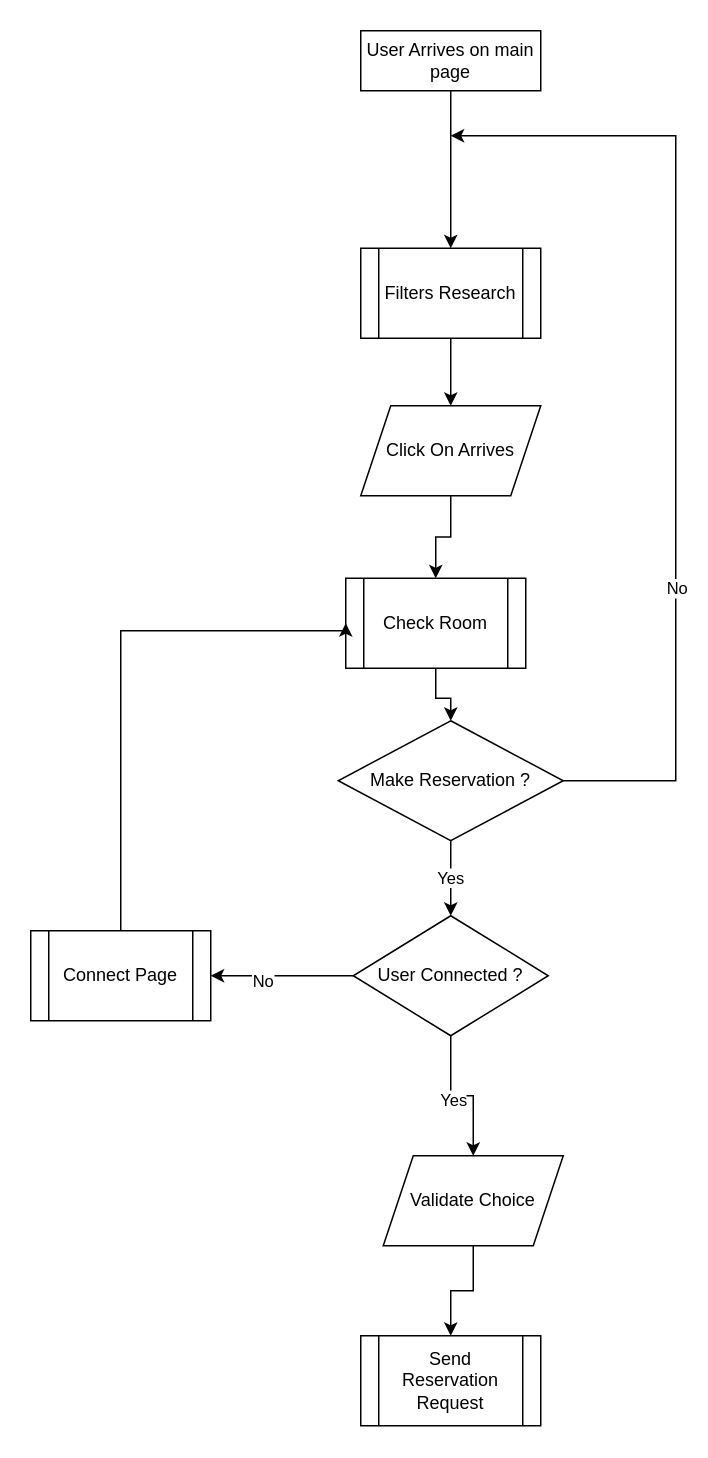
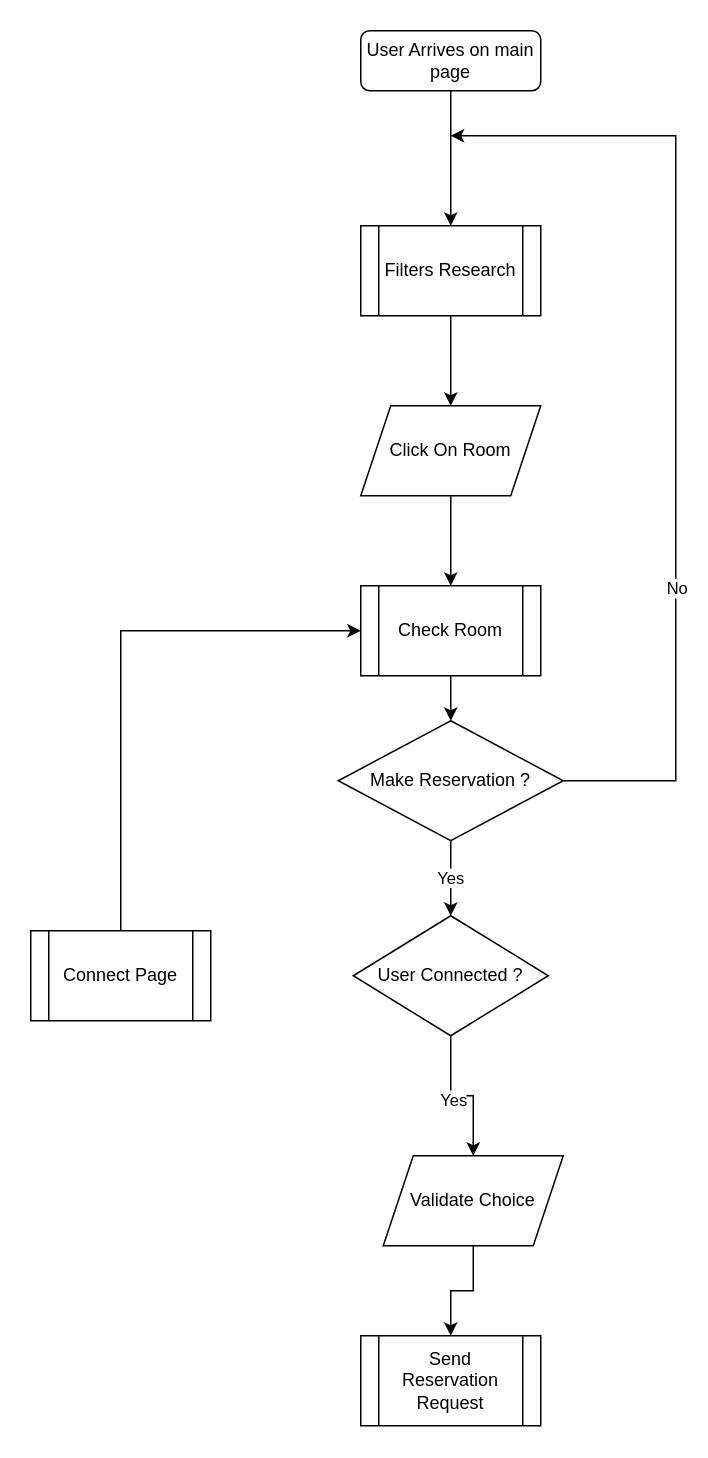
(451, 61) -> (451, 61)
(451, 293) -> (451, 271)
(451, 451) -> (451, 451)
(436, 623) -> (451, 631)
(287, 976) -> none
